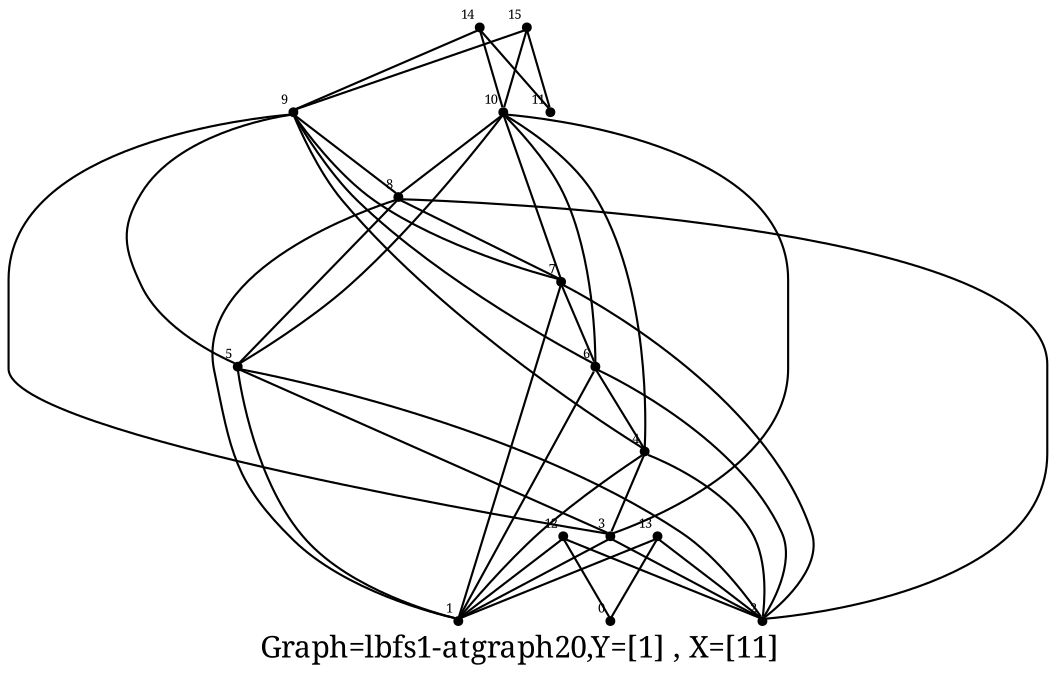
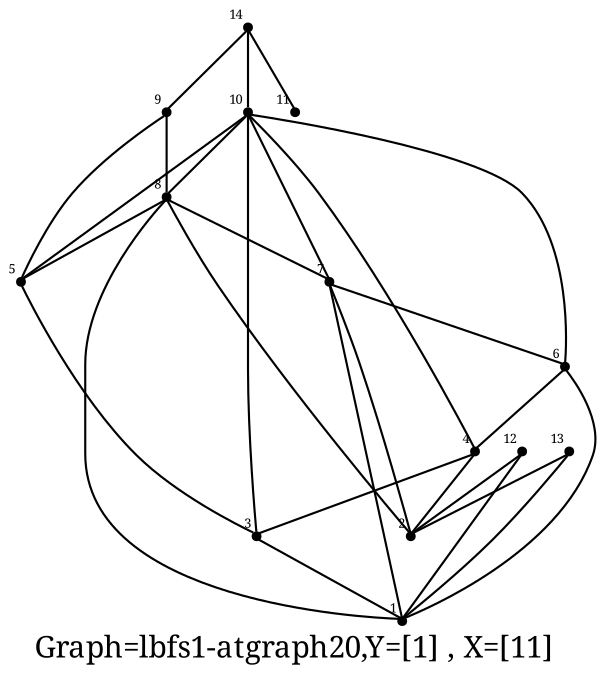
(527, 27) -> none
(425, 230) -> none
(427, 259) -> none
(447, 304) -> none
(85, 417) -> none
(495, 441) -> none
(723, 455) -> none
(286, 513) -> none
(535, 537) -> none
(686, 579) -> none
(610, 621) -> none
